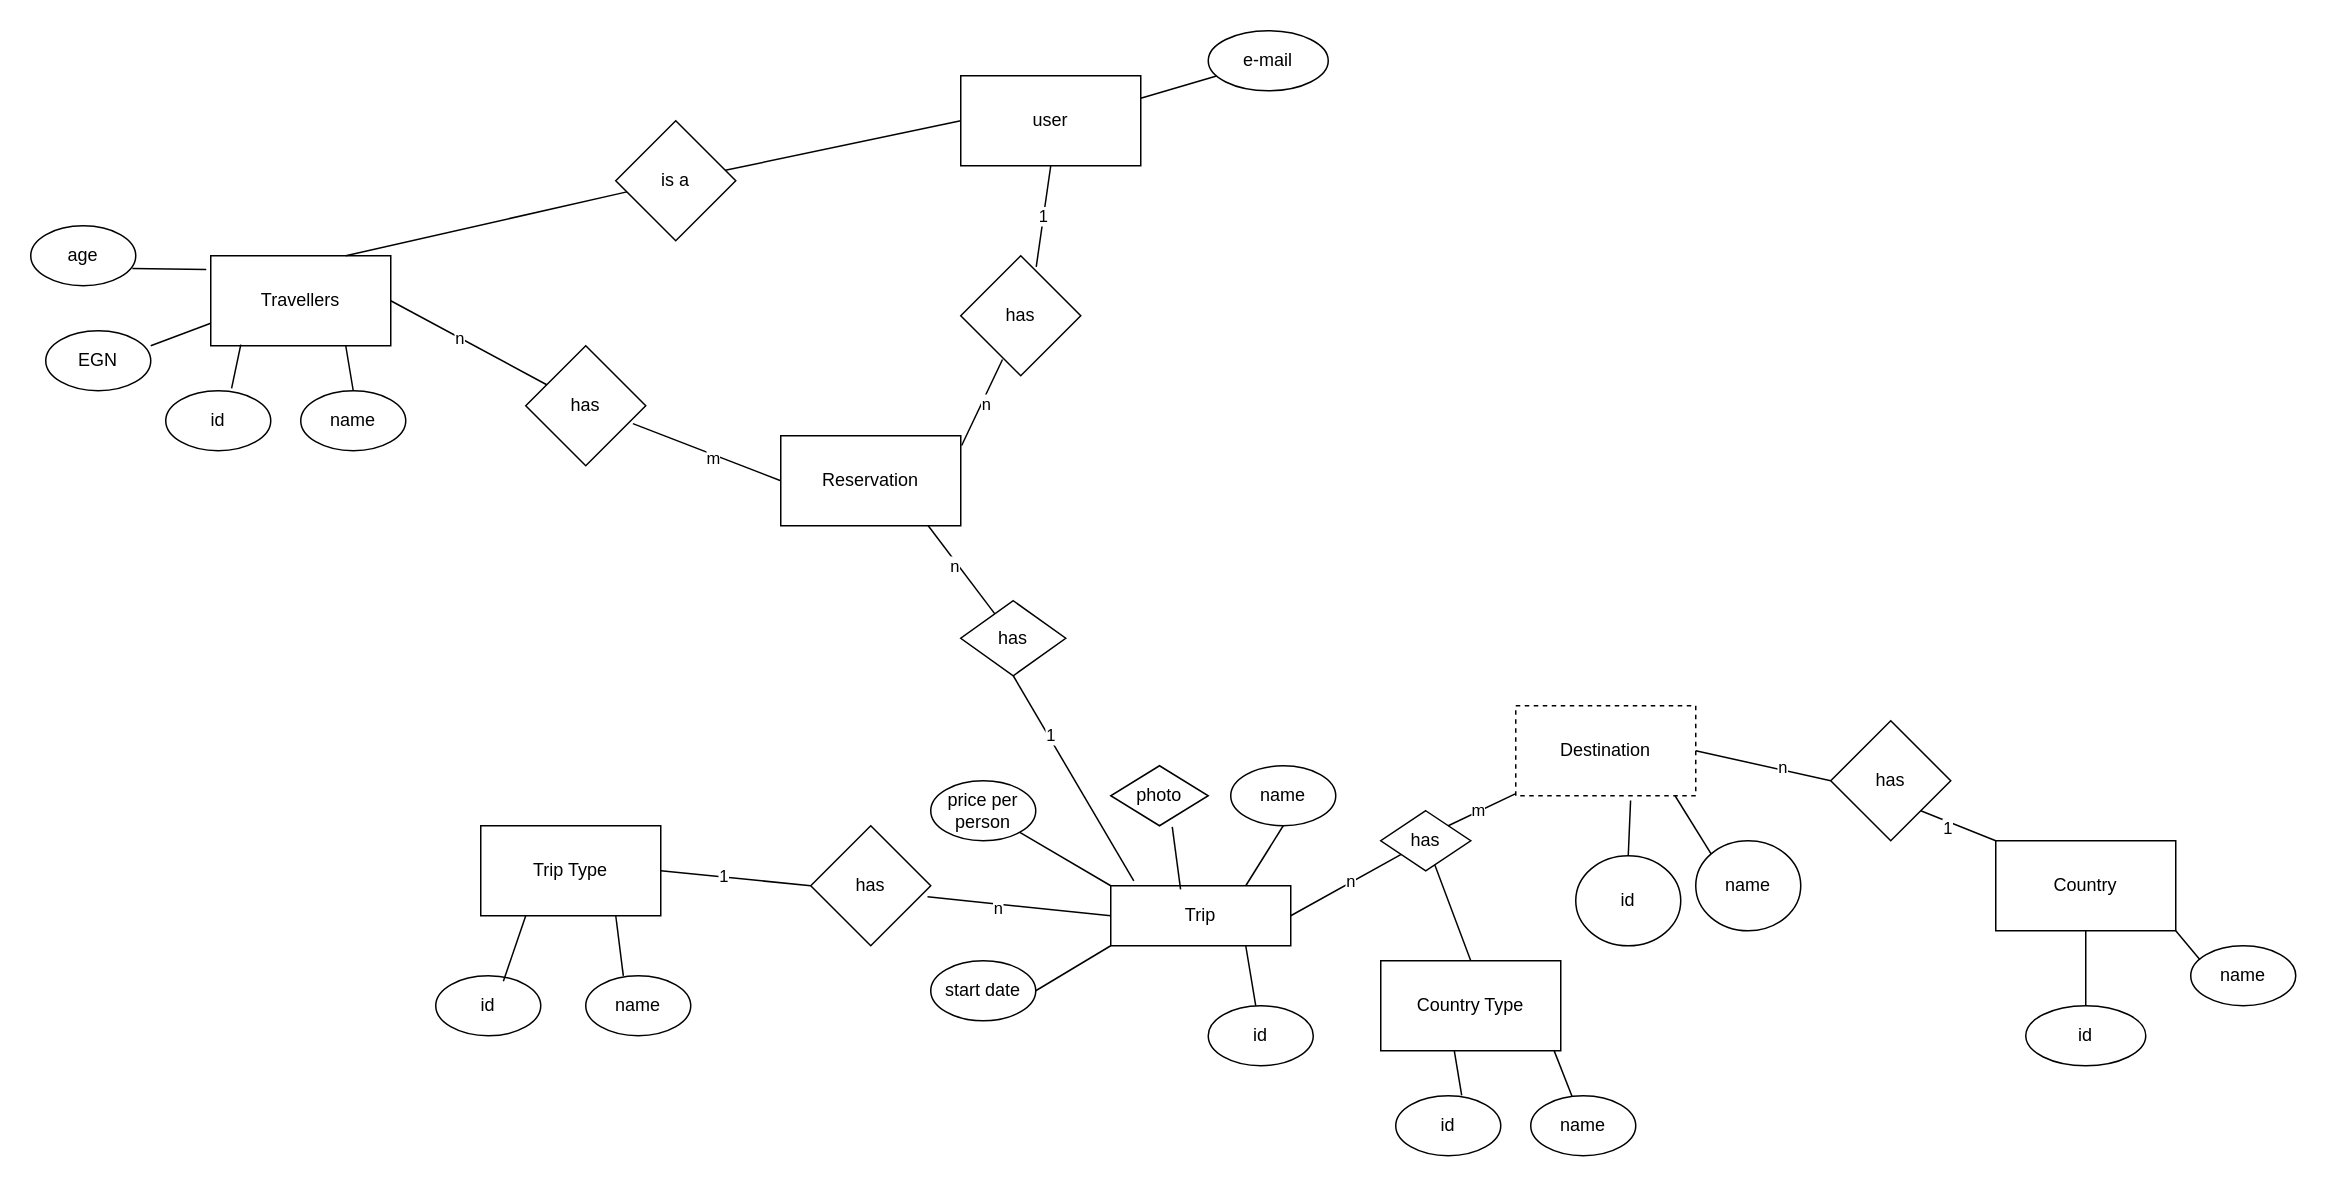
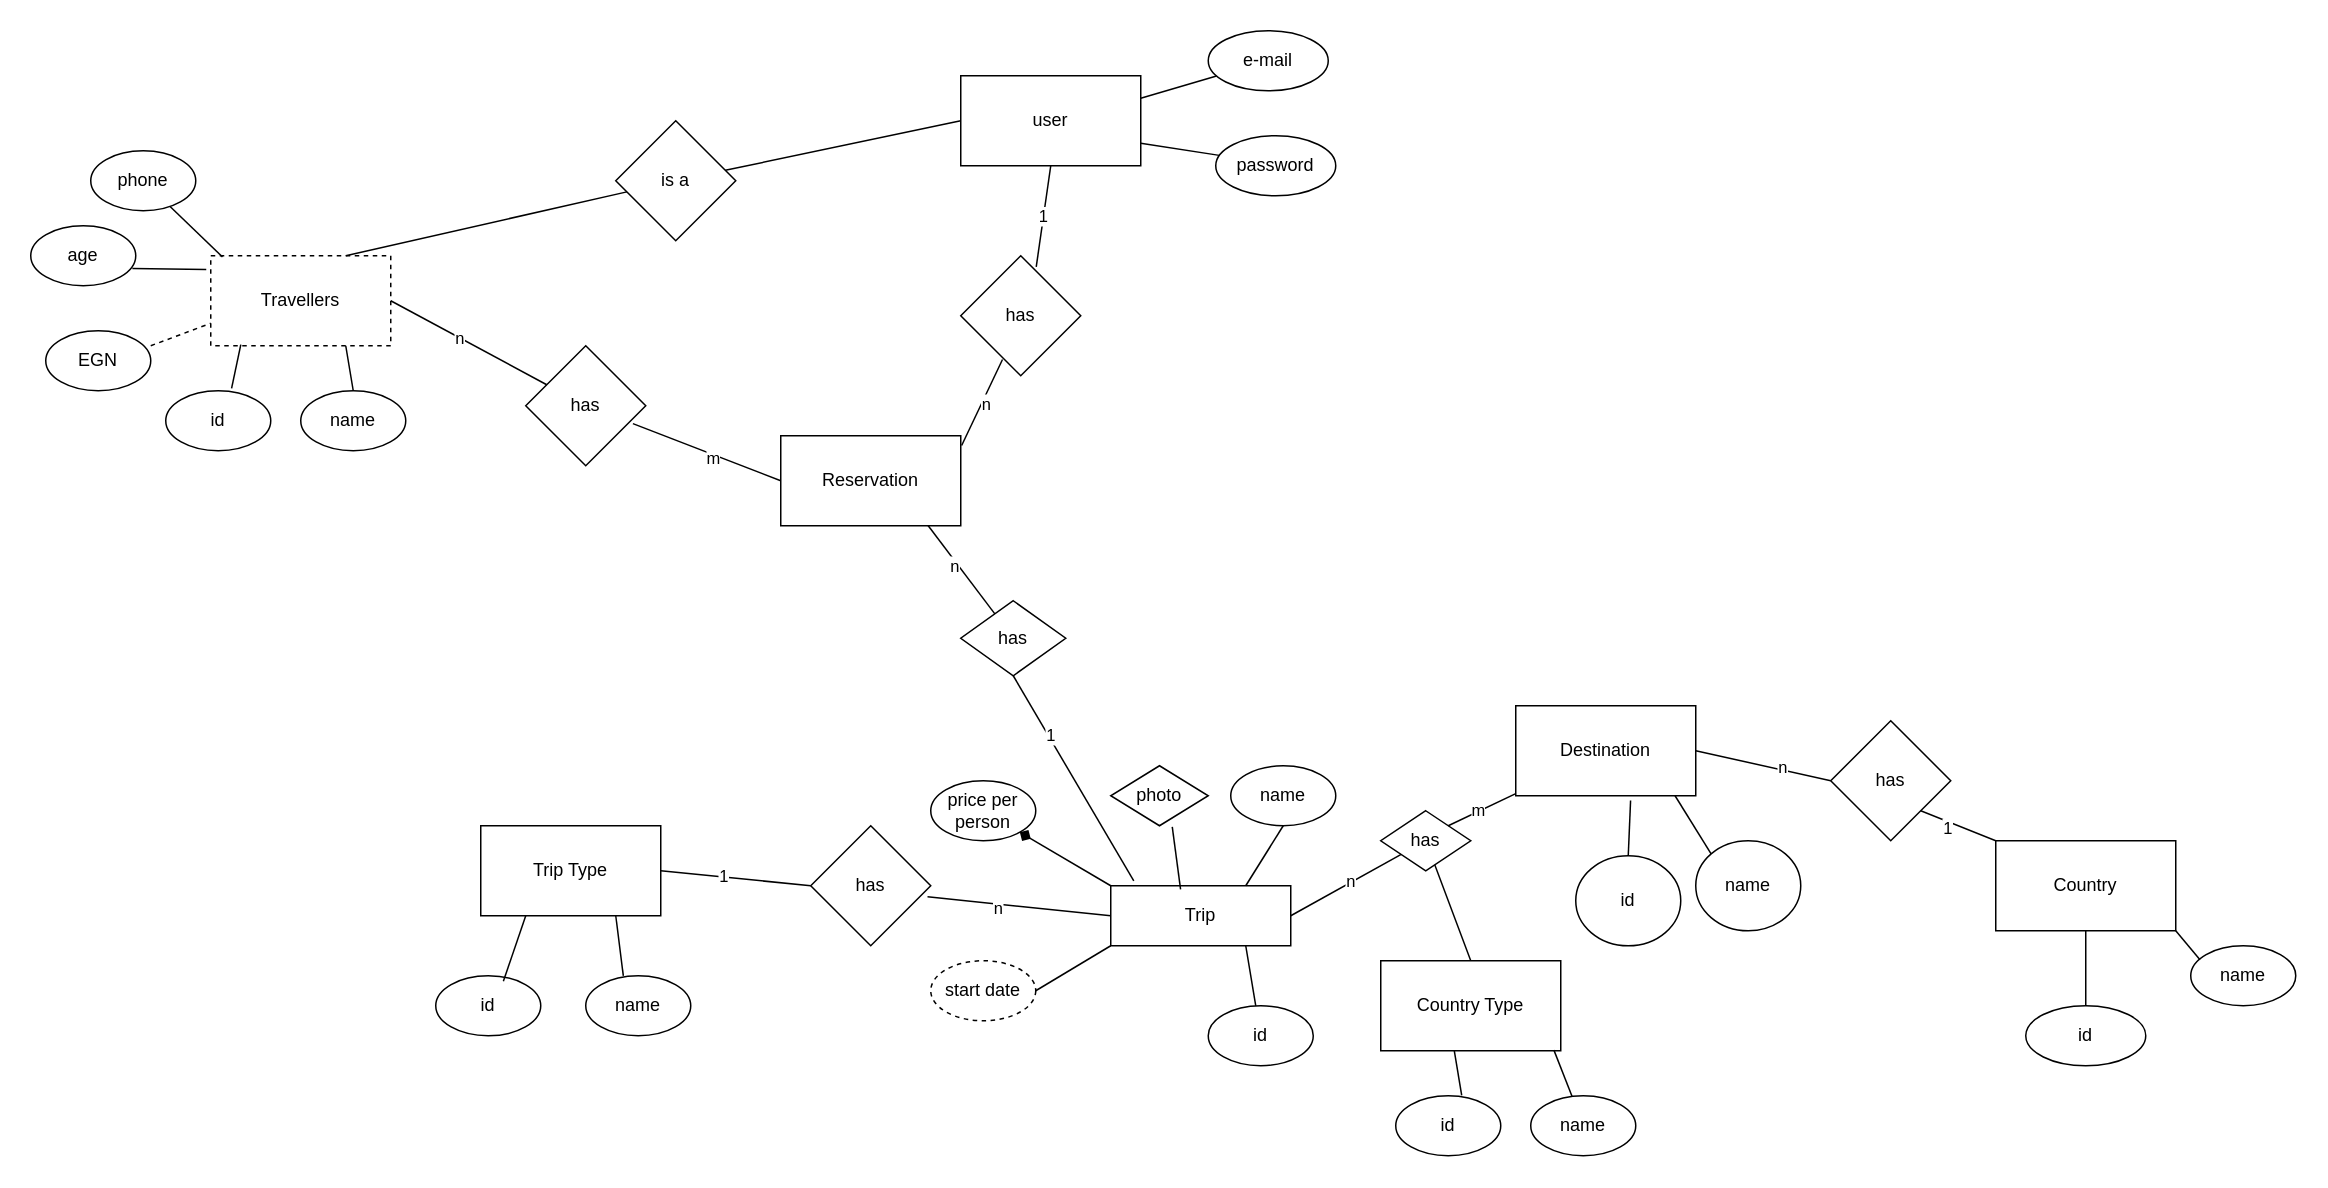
none -> (1180, 149)
none -> (1276, 166)
none -> (143, 181)
none -> (196, 232)
(301, 301) -> (301, 301)
(182, 334) -> (182, 334)
(1606, 751) -> (1606, 751)
(1025, 835) -> (1030, 838)
(983, 991) -> (983, 991)
